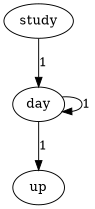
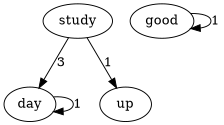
none -> (162, 21)
(43, 63) -> (62, 63)
(39, 141) -> (99, 59)
